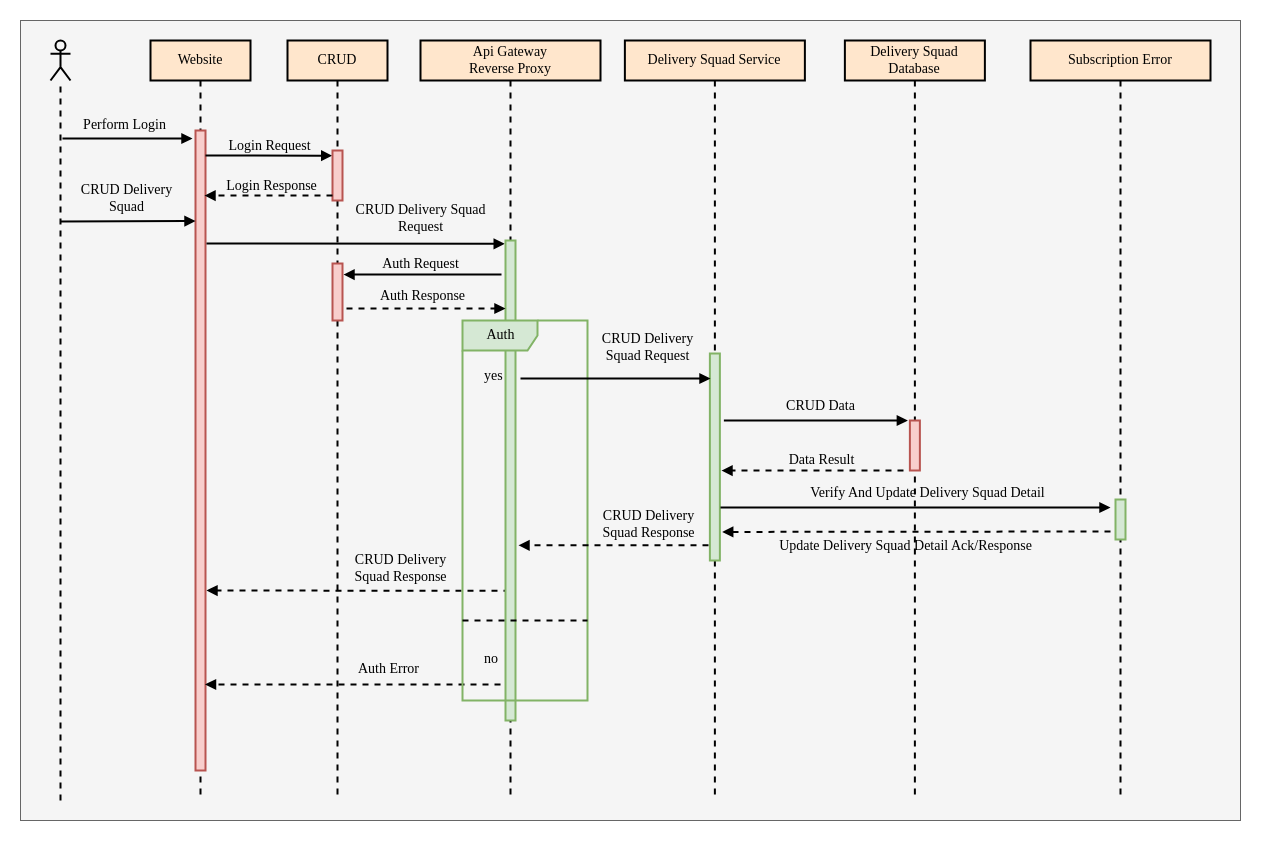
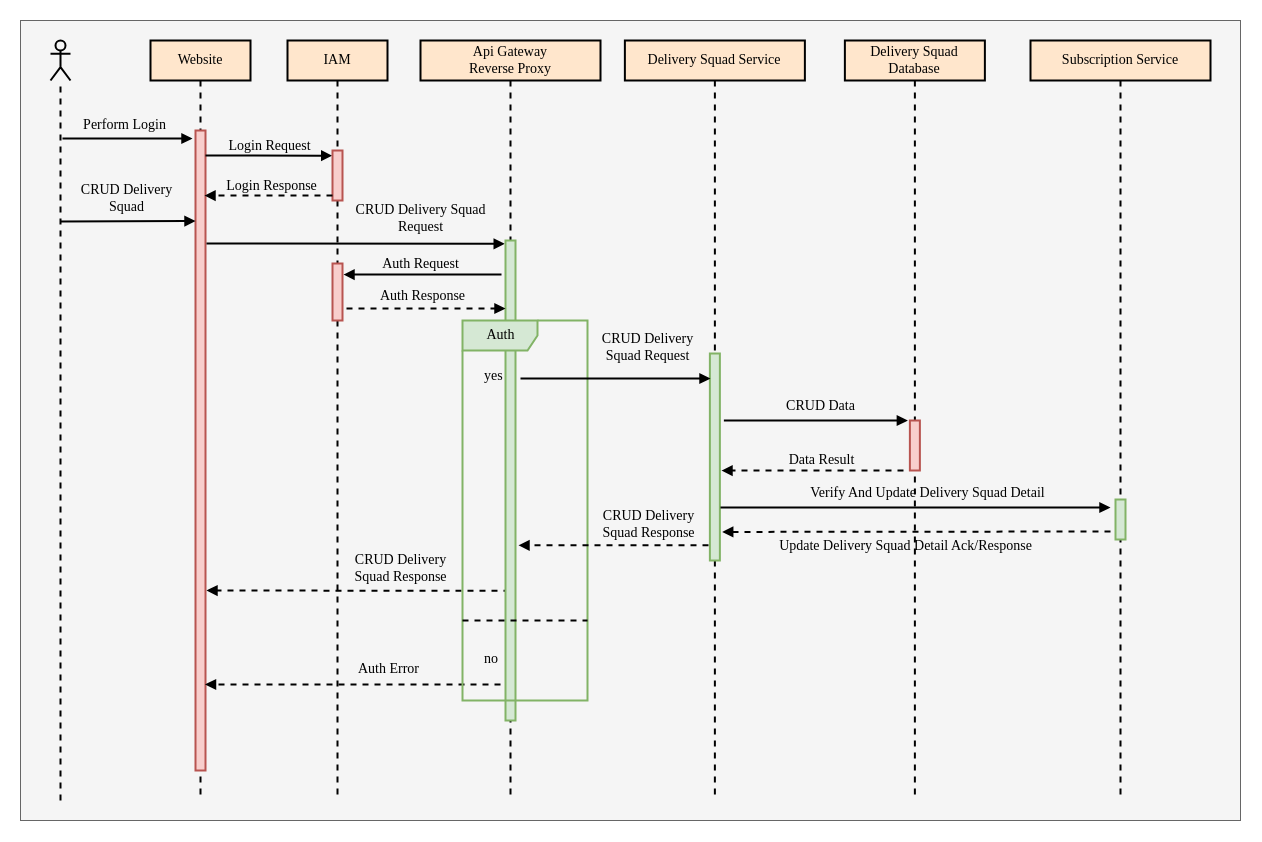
(338, 61) -> (338, 61)
(1121, 61) -> (1121, 61)
